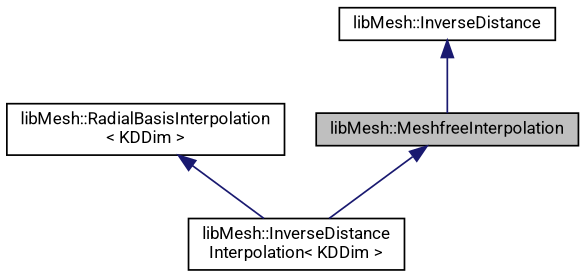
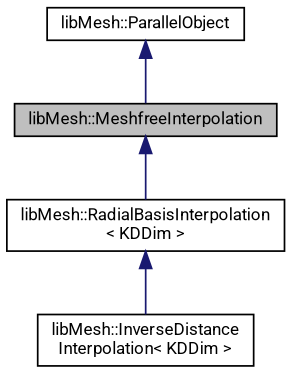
(447, 24) -> (146, 24)
(371, 188) -> (146, 177)
